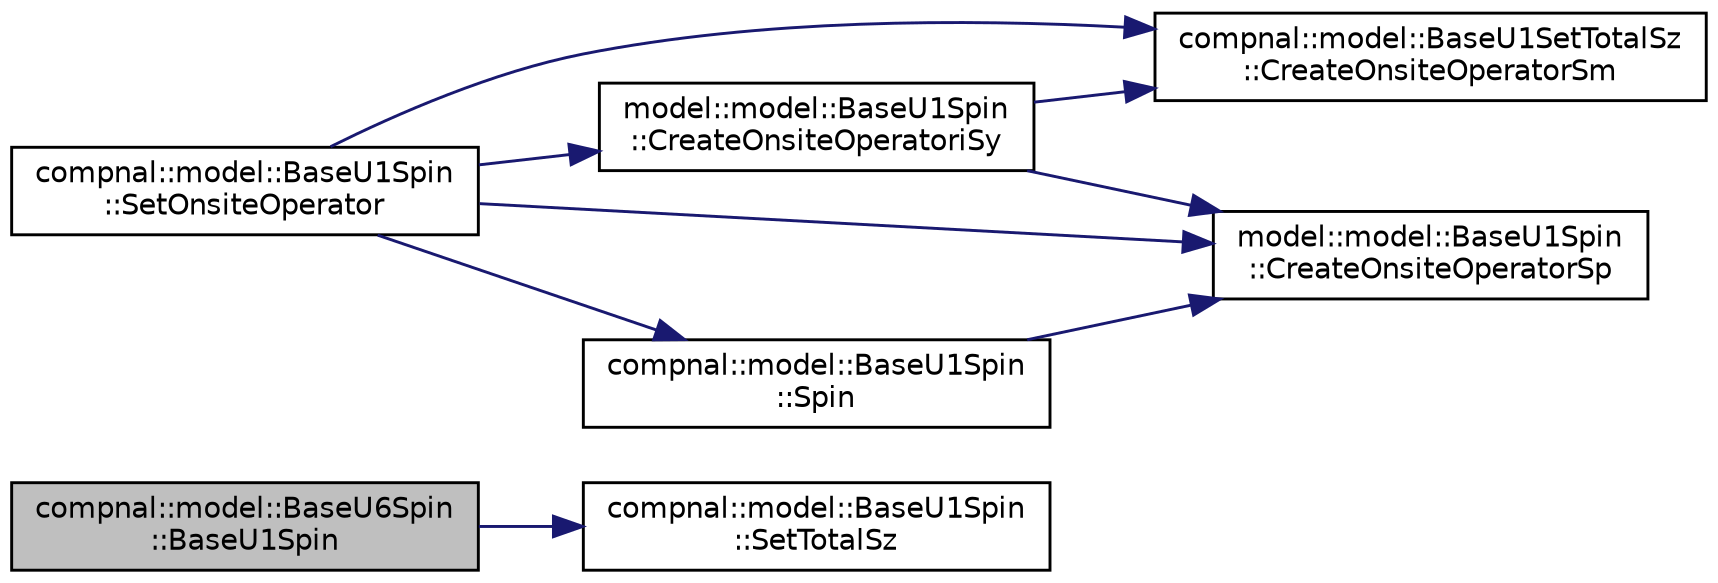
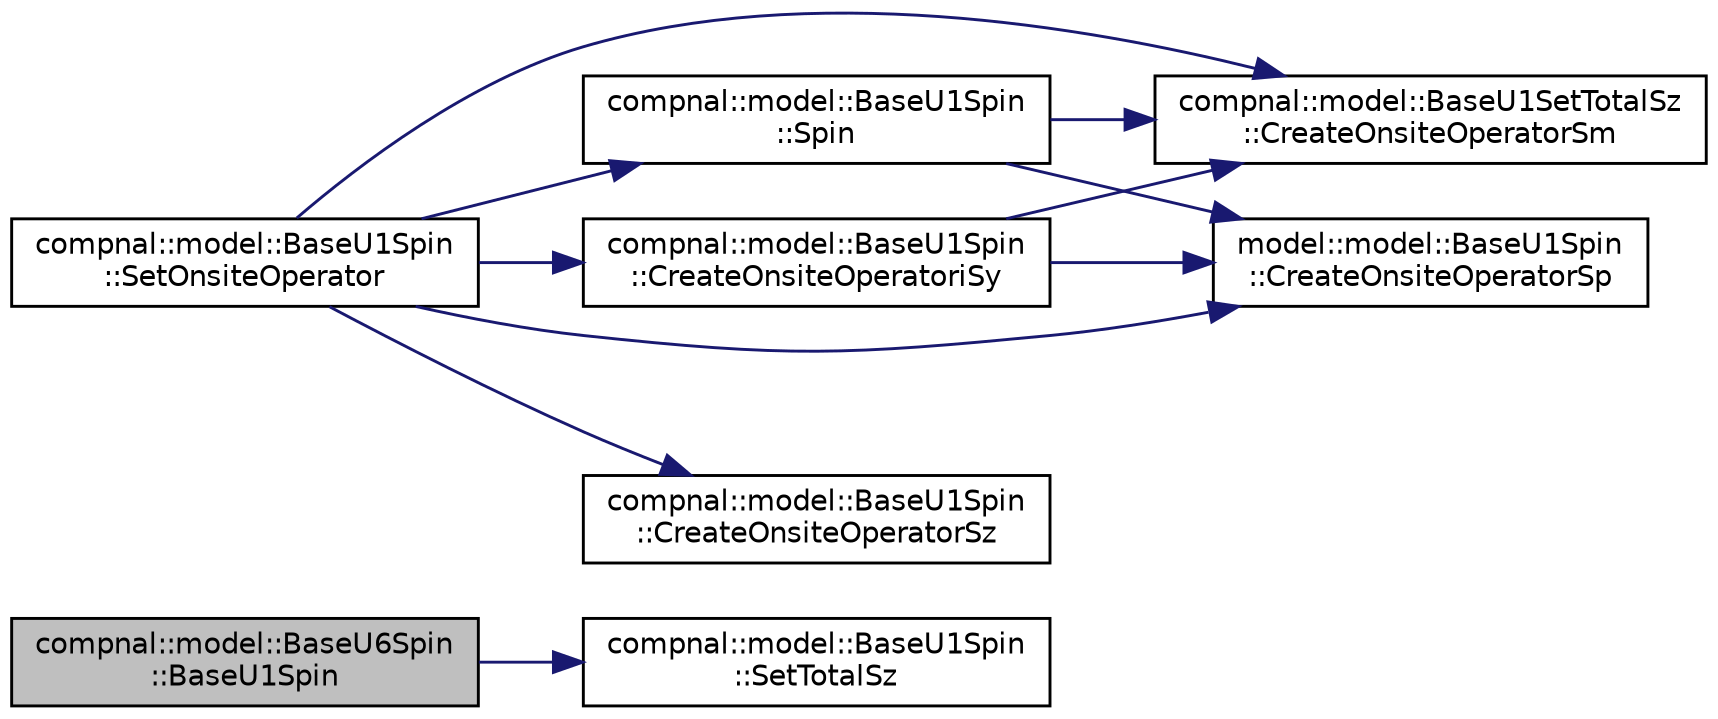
none -> (1088, 120)
(817, 127) -> (817, 263)
none -> (817, 519)
